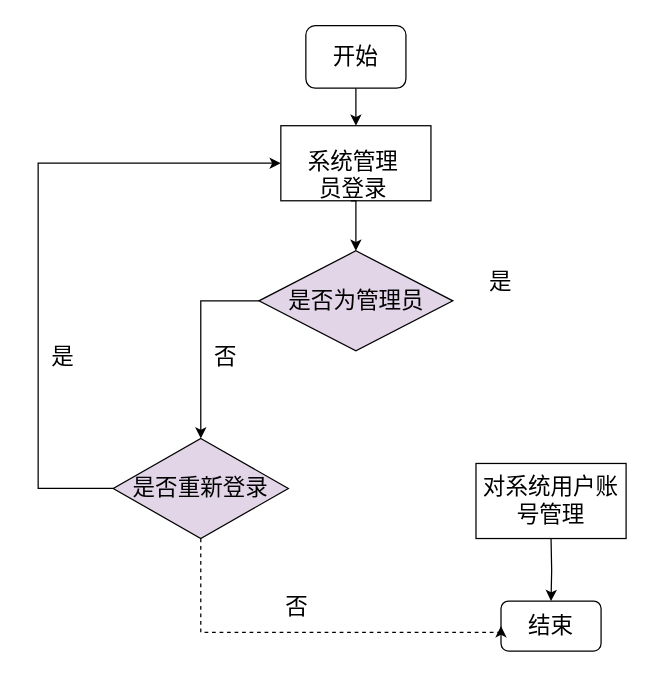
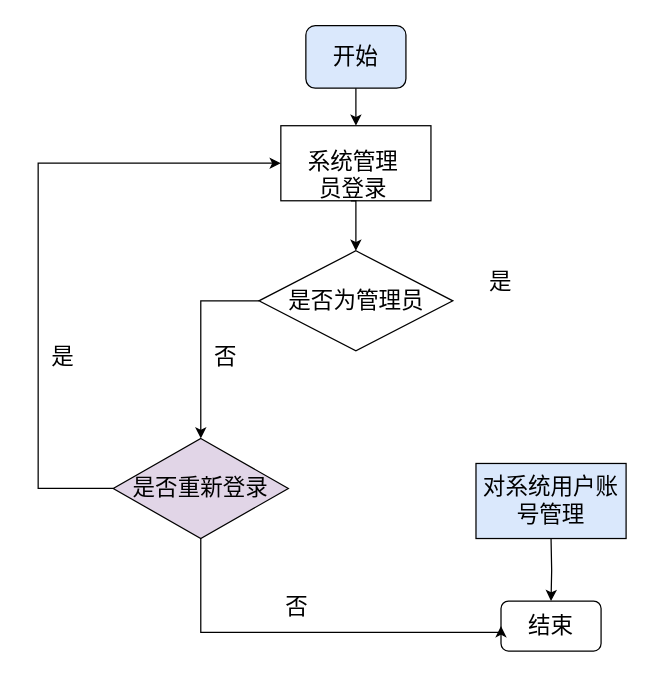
(356, 57) -> (356, 57)
(356, 301) -> (356, 301)
(551, 501) -> (551, 501)
(304, 632) -> (304, 632)
